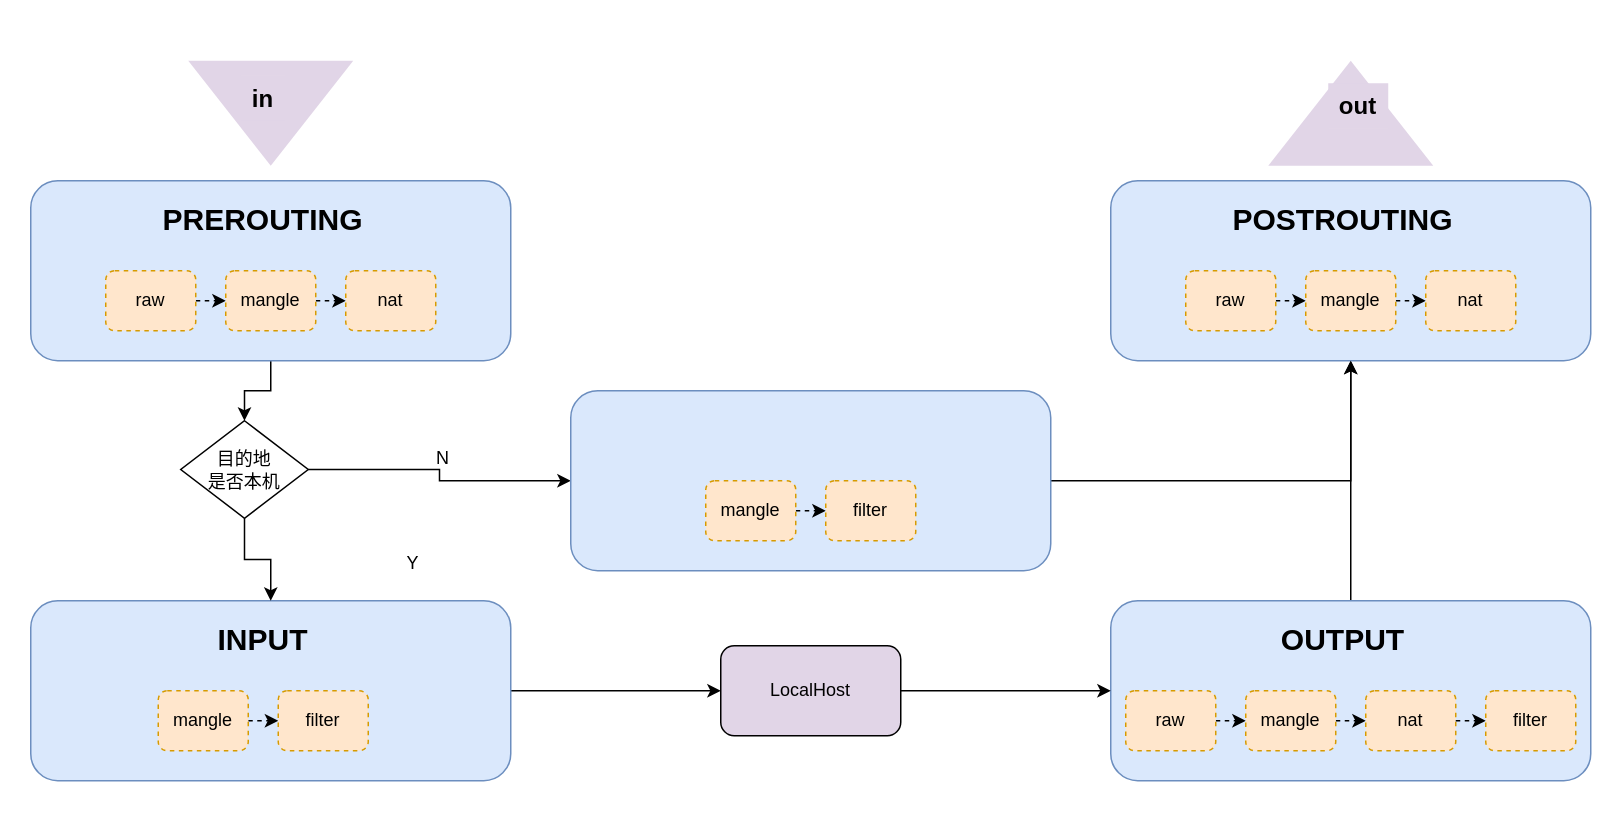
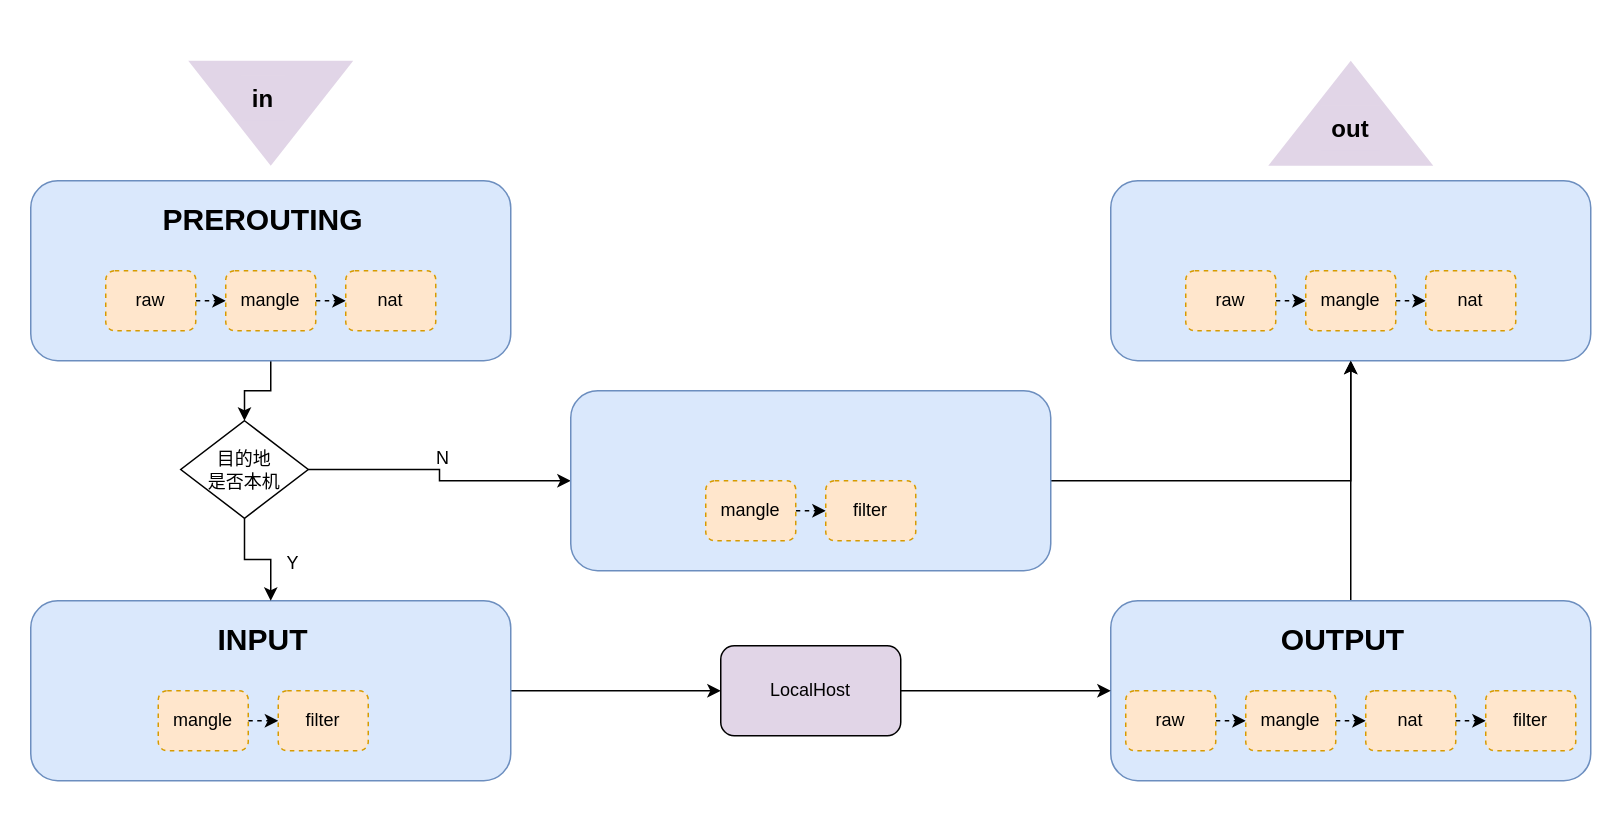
(1358, 106) -> (1351, 128)
(1343, 218) -> none
(413, 563) -> (293, 563)
